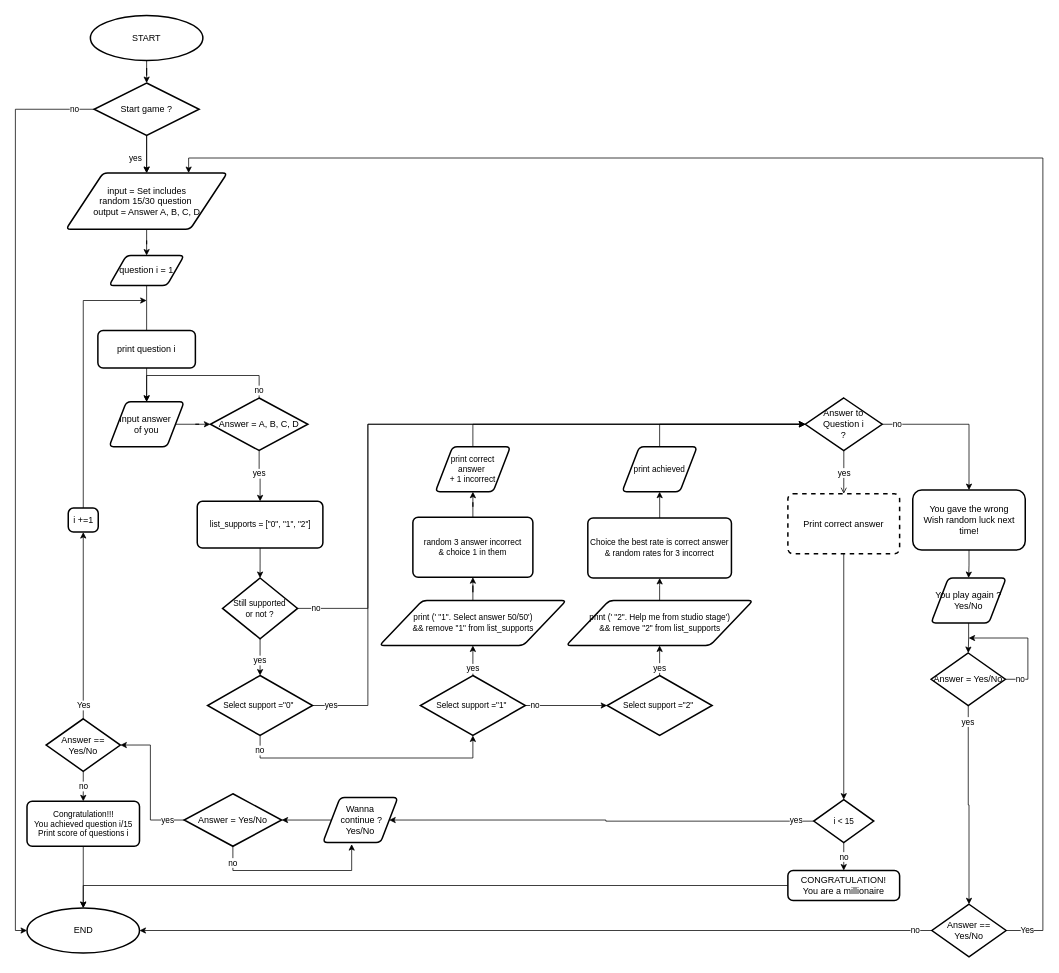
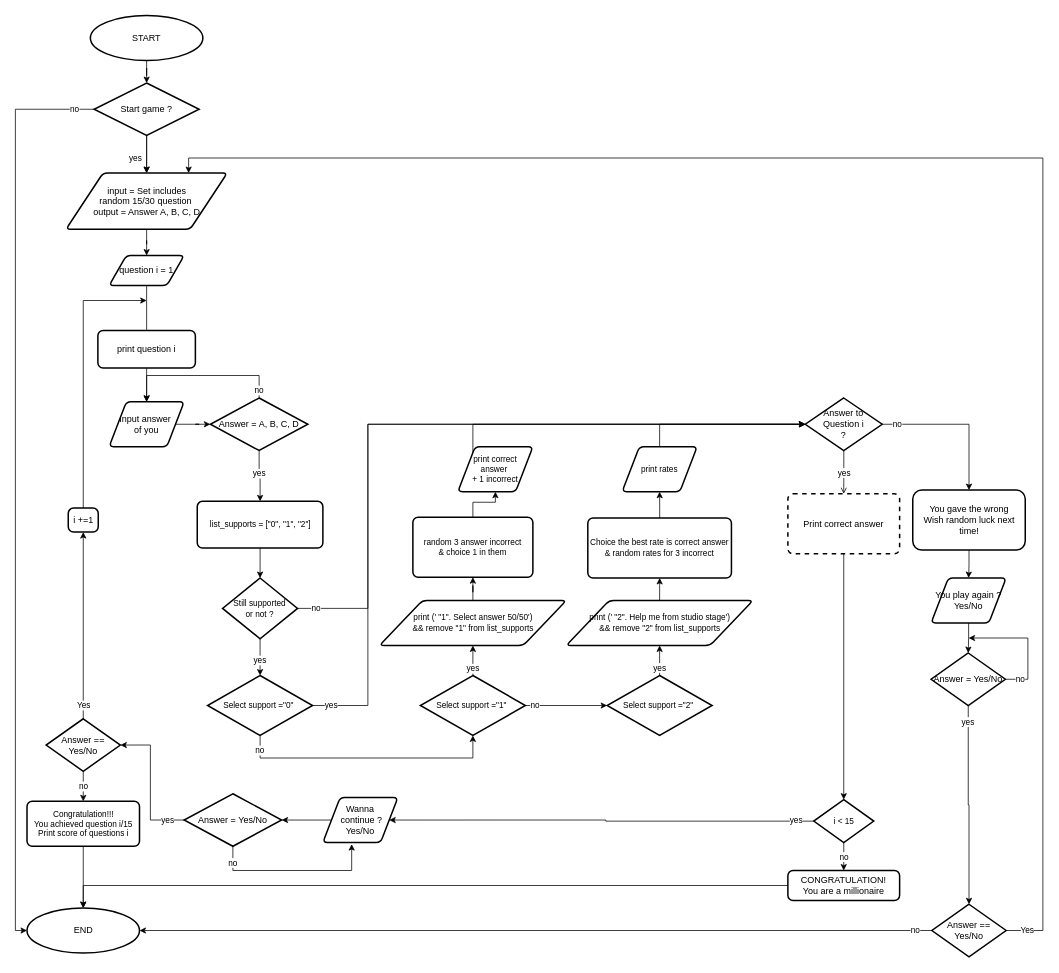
(473, 469) -> (495, 469)
(660, 469) -> (660, 469)
